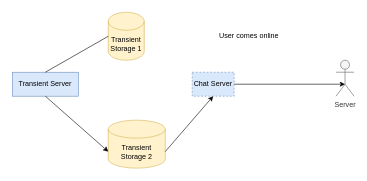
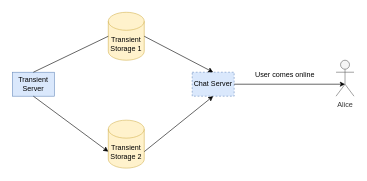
(249, 36) -> (285, 75)
none -> (177, 53)
(45, 84) -> (33, 84)
(346, 105) -> (346, 105)
(137, 144) -> (126, 144)
